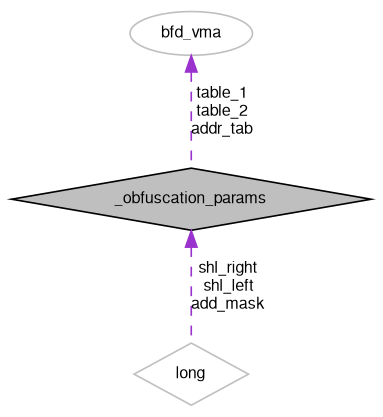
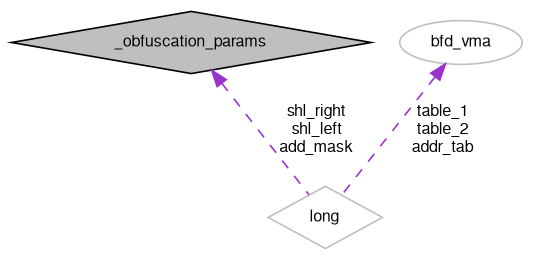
(191, 120) -> (389, 136)
